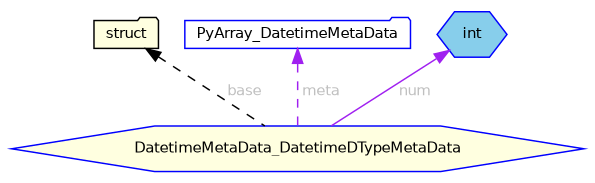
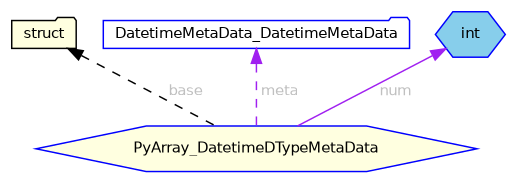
(298, 34) -> (256, 34)
(298, 149) -> (256, 149)
